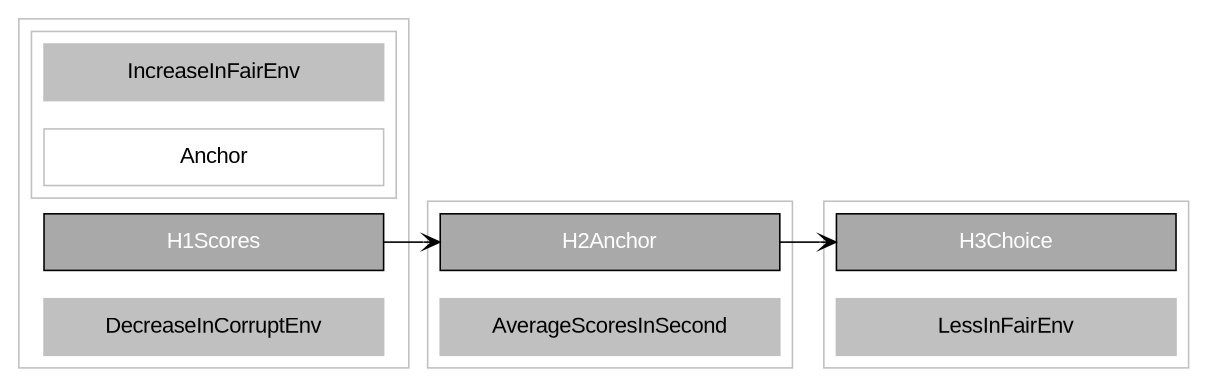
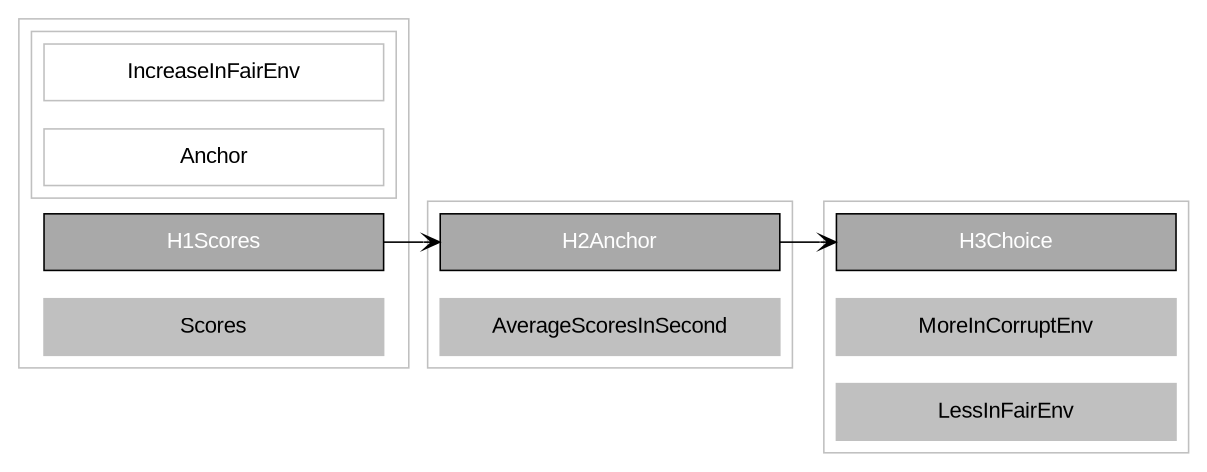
(214, 72) -> (214, 72)
(214, 327) -> (214, 327)
none -> (1006, 327)
